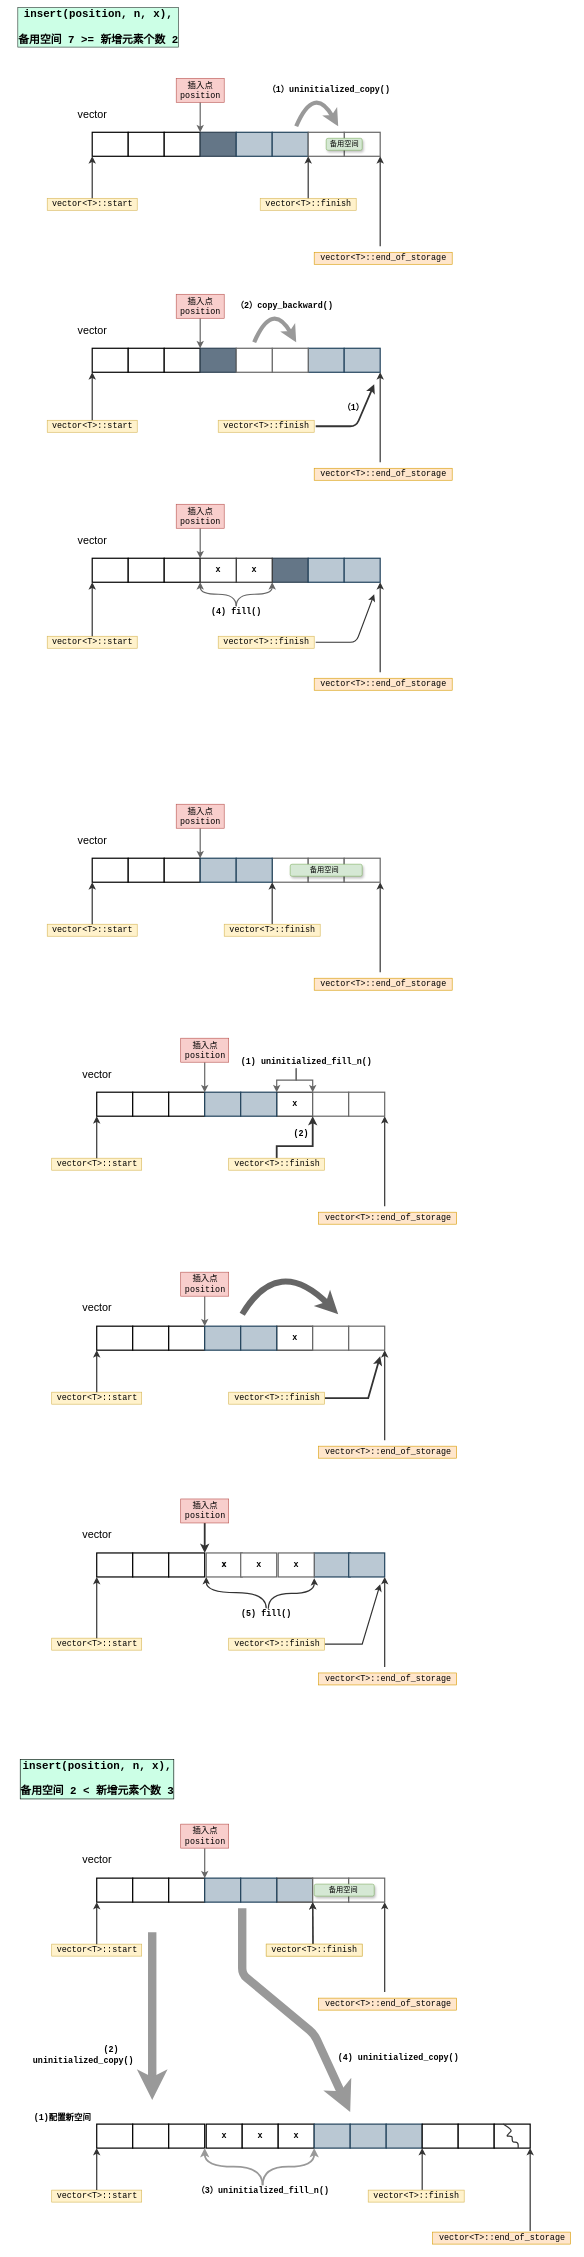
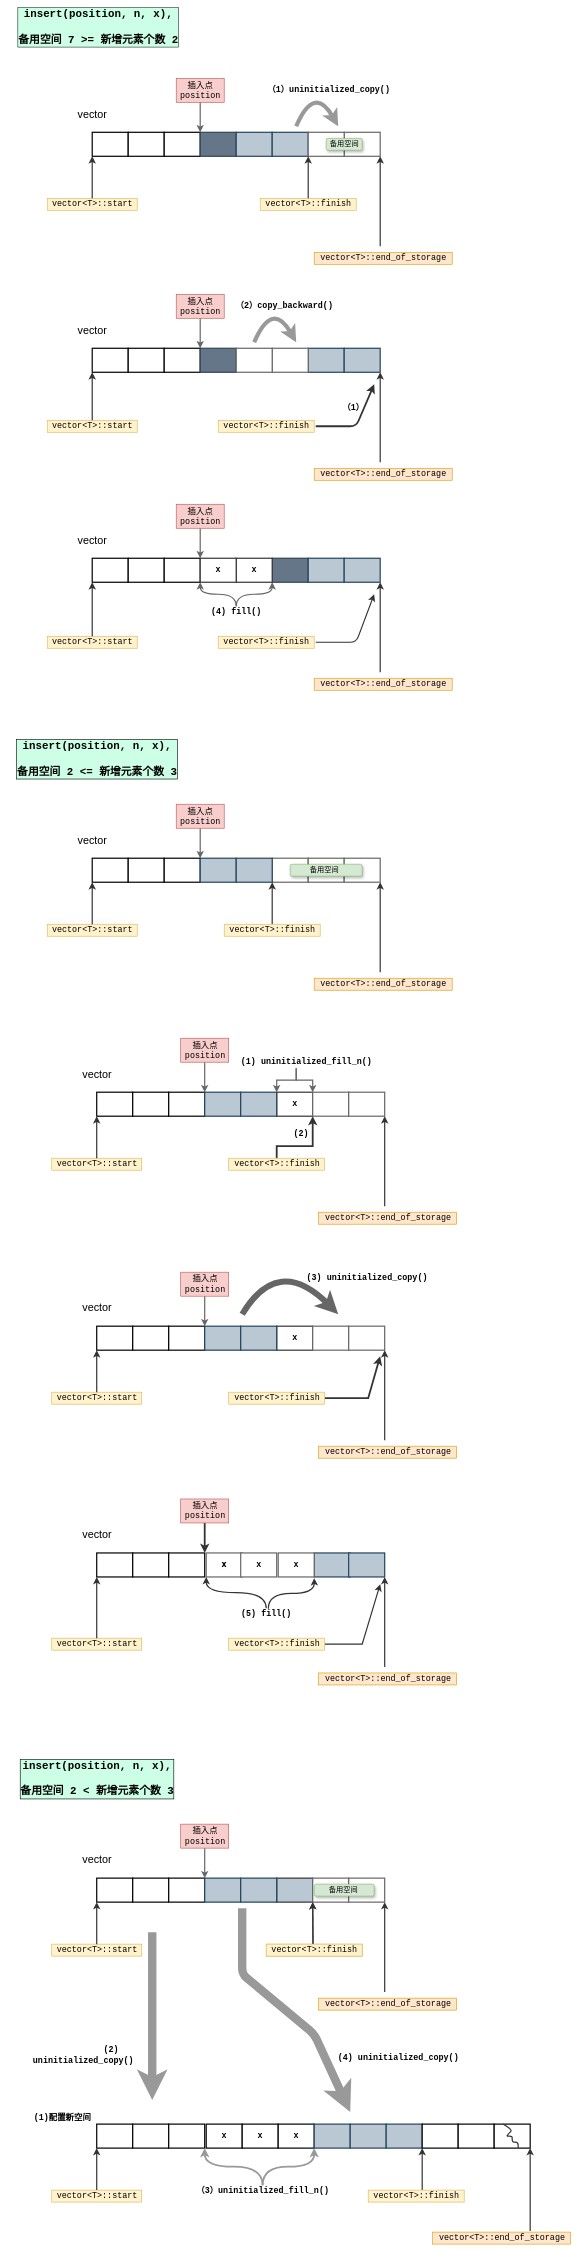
none -> (97, 759)
none -> (367, 1278)
